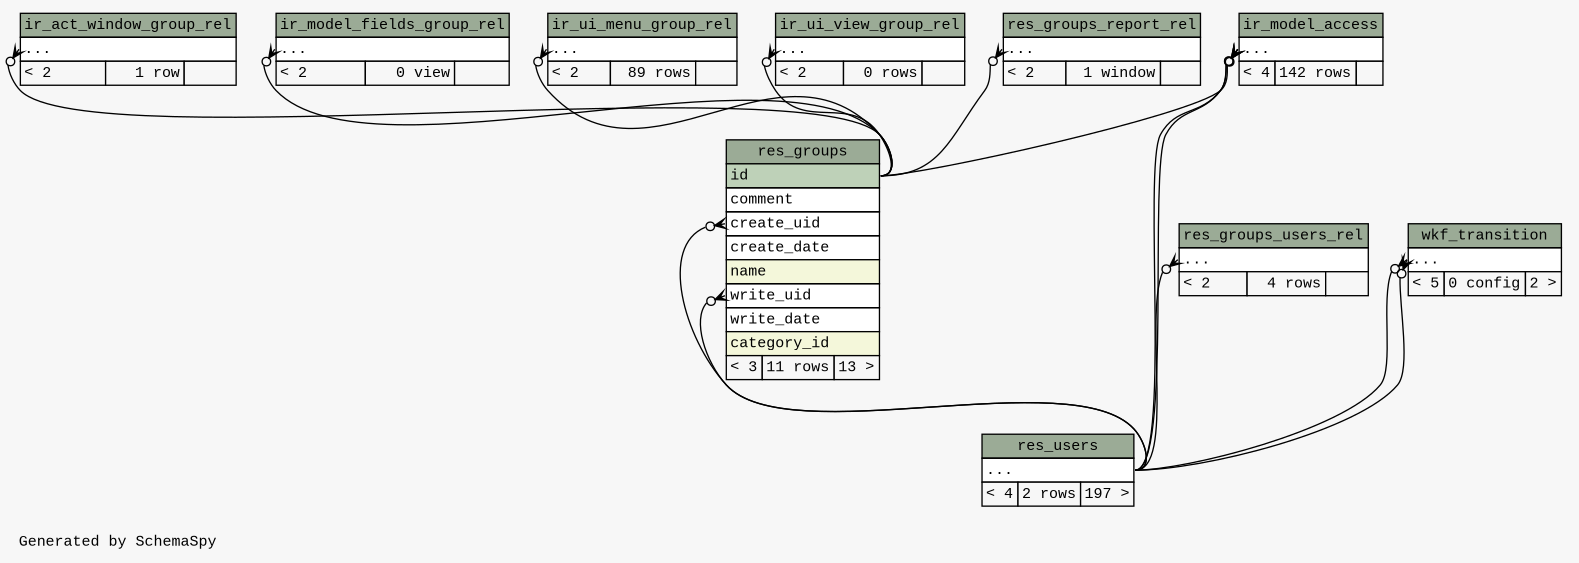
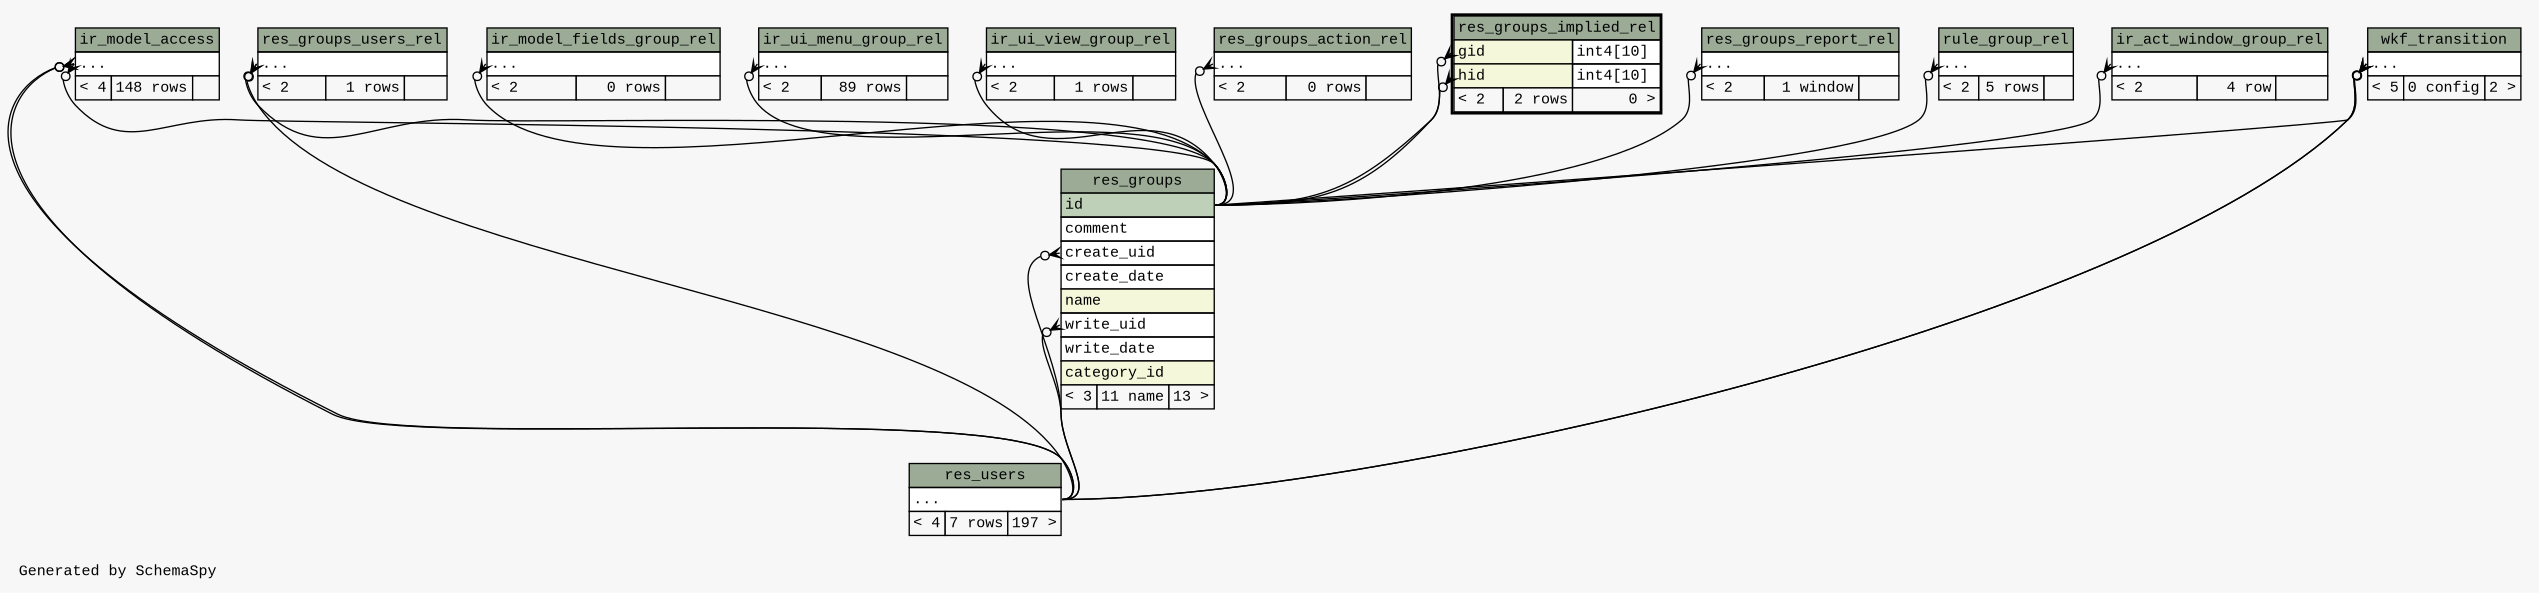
none -> (1313, 64)
none -> (1557, 64)
none -> (2005, 64)
(158, 73) -> (2249, 87)
(423, 73) -> (634, 87)
(891, 73) -> (1102, 87)
(1316, 73) -> (152, 87)
none -> (744, 121)
none -> (1979, 150)
(1294, 283) -> (373, 87)
(798, 367) -> (1133, 396)
(1049, 493) -> (976, 523)
